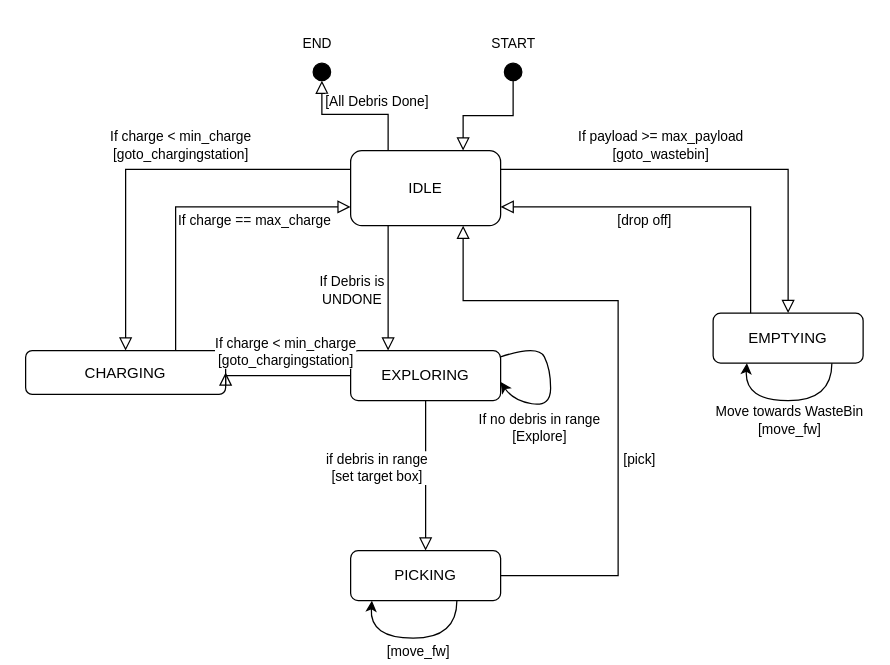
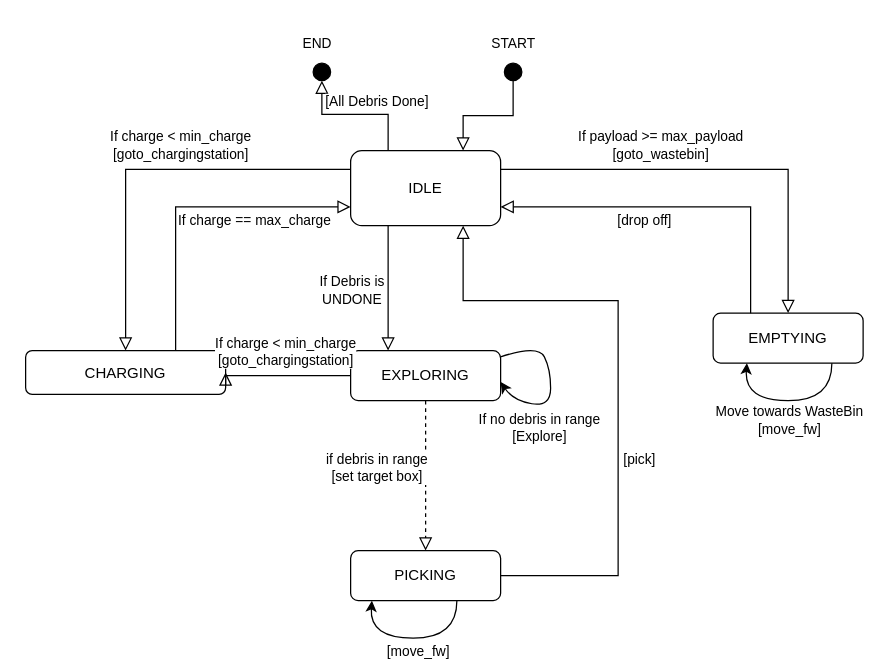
(426, 511) -> (426, 511)
